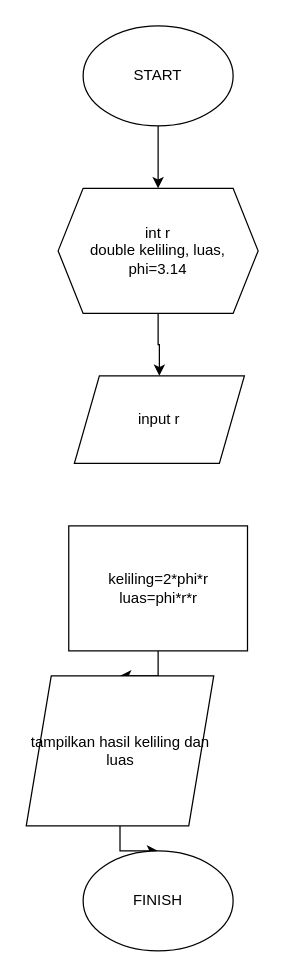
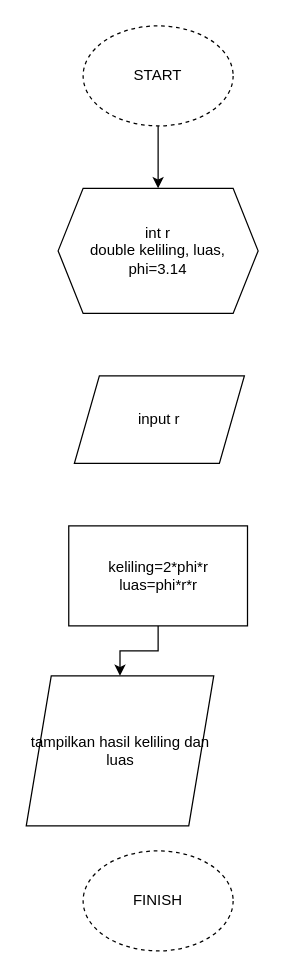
(158, 76) -> (158, 76)
(158, 340) -> none
(158, 588) -> (158, 576)
(122, 851) -> none
(158, 901) -> (158, 901)
